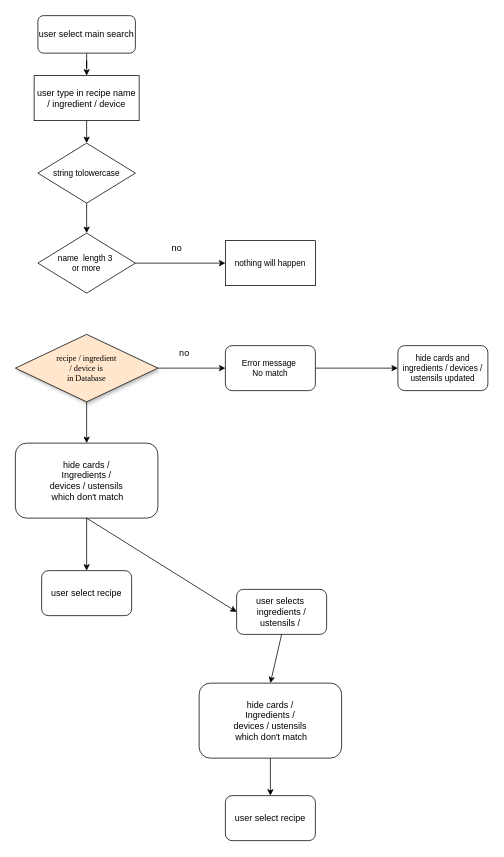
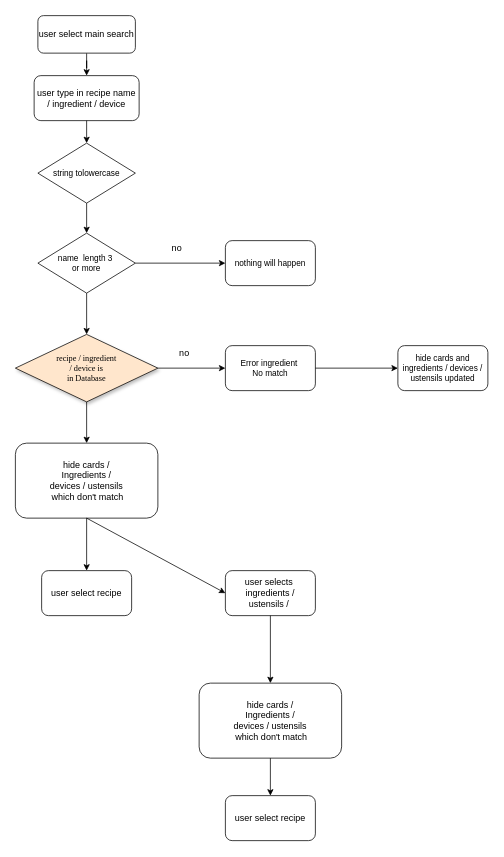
(87, 98) -> (87, 98)
(270, 263) -> (270, 263)
none -> (87, 311)
(270, 368) -> (270, 368)
(282, 612) -> (270, 593)
